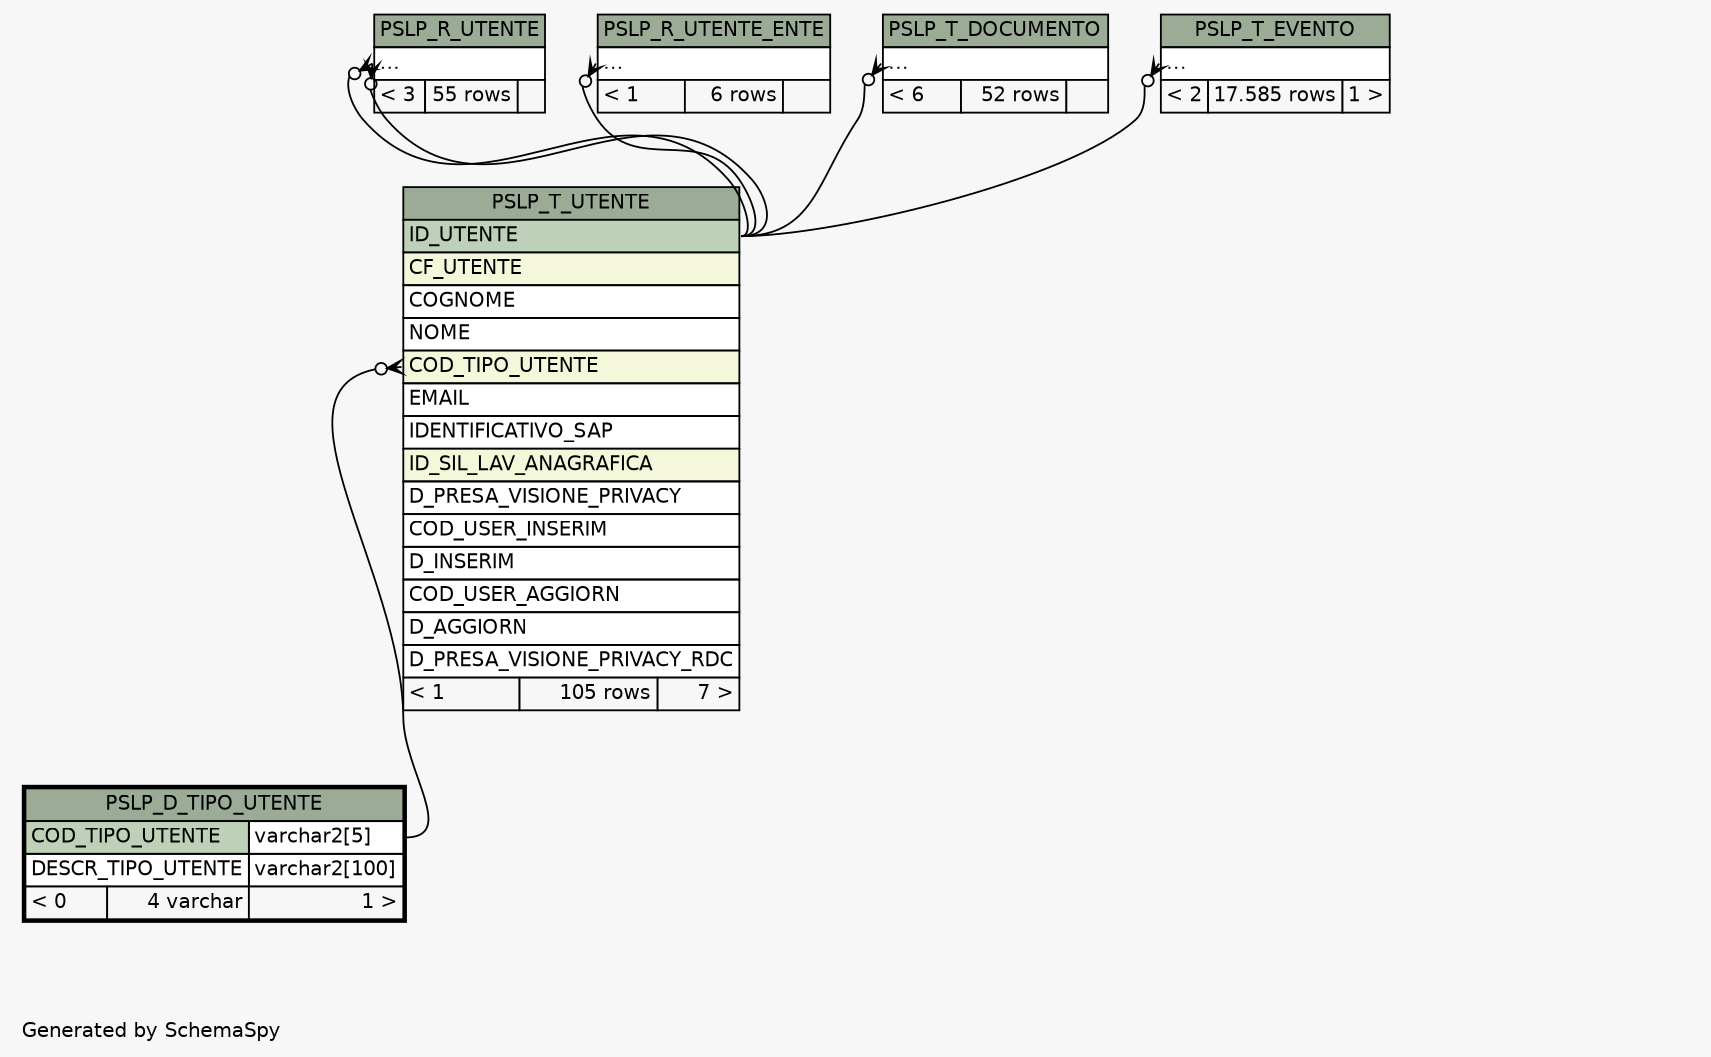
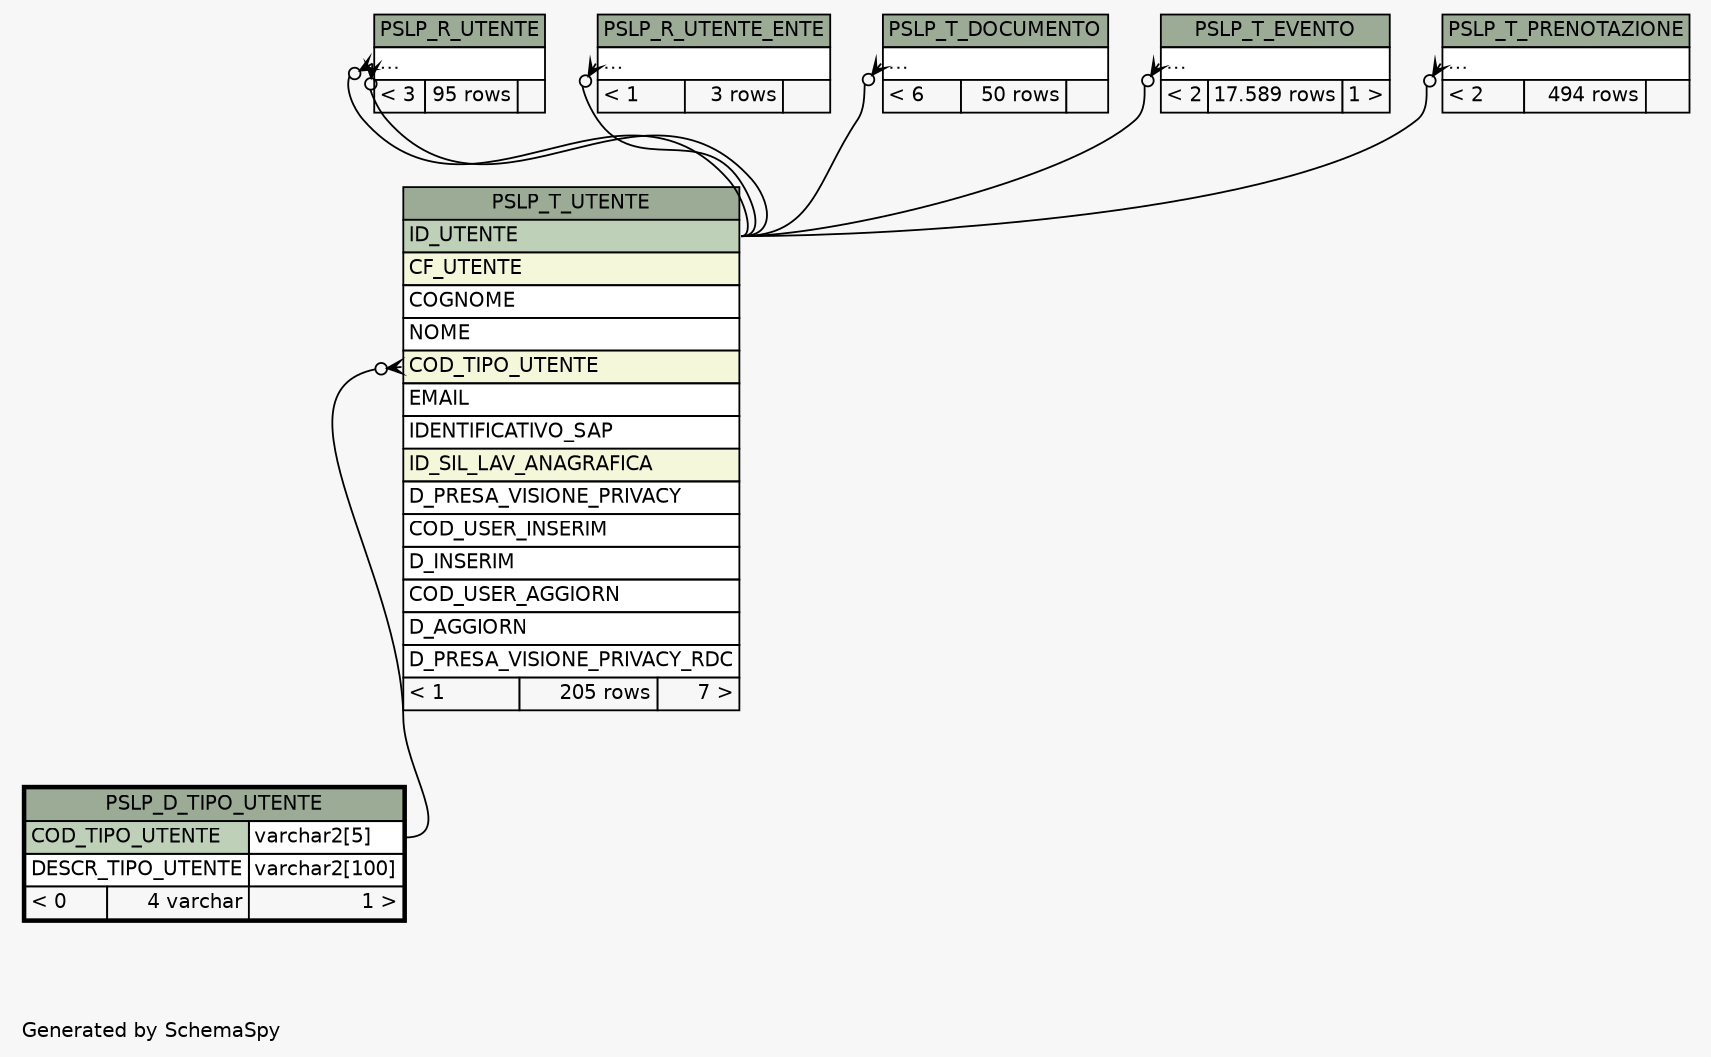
none -> (1566, 64)
(472, 95) -> (472, 95)
(744, 95) -> (744, 95)
(1021, 95) -> (1021, 95)
(1275, 95) -> (1275, 95)
(606, 693) -> (606, 693)
